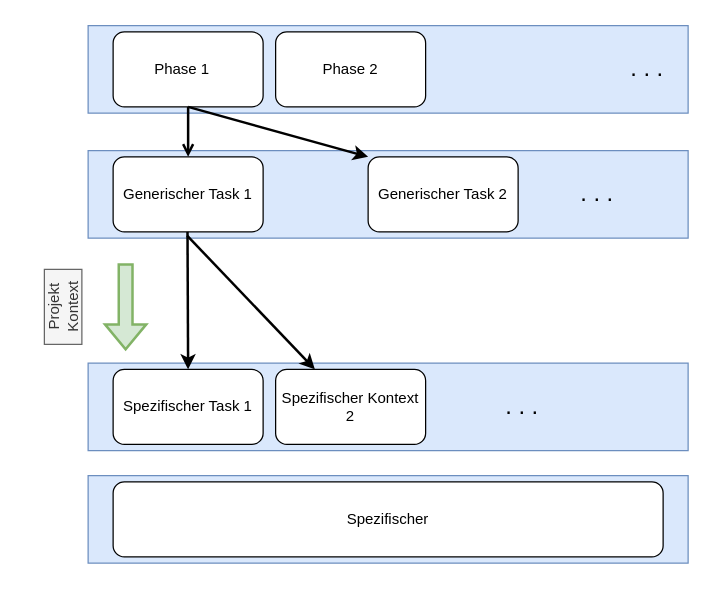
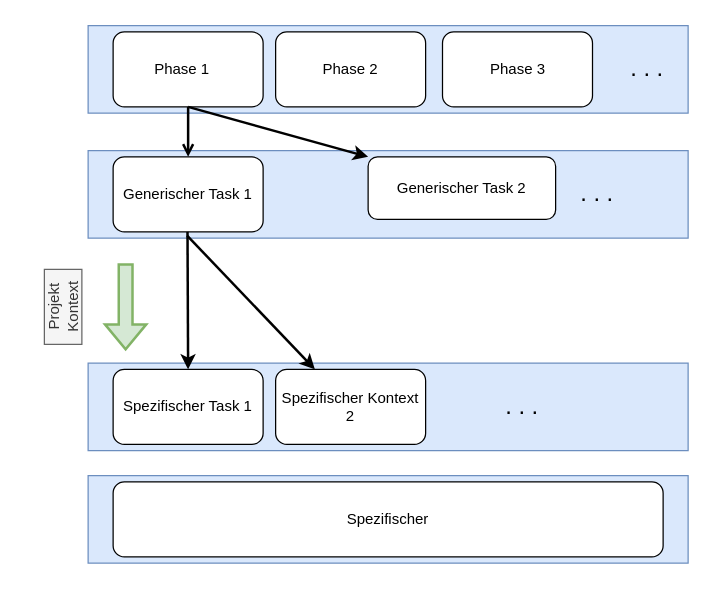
none -> (518, 69)
(443, 194) -> (462, 188)
